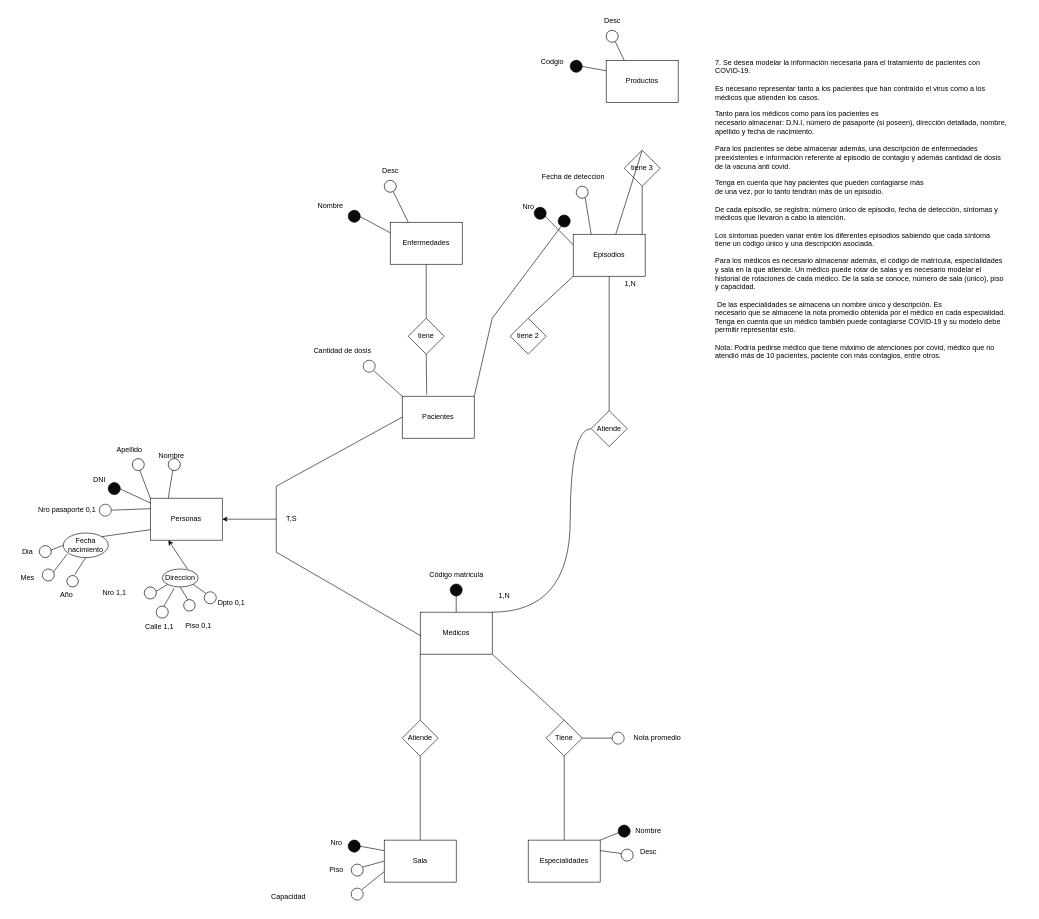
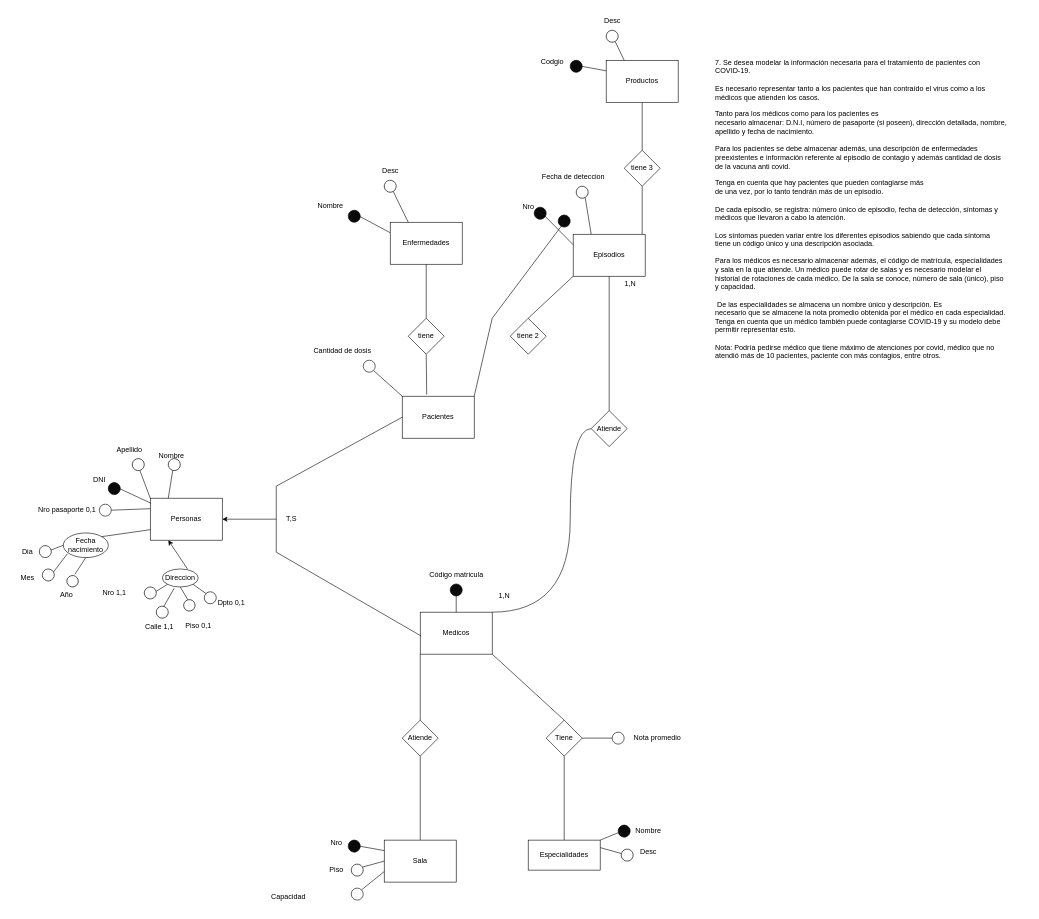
(629, 192) -> (642, 126)
(564, 861) -> (564, 855)
